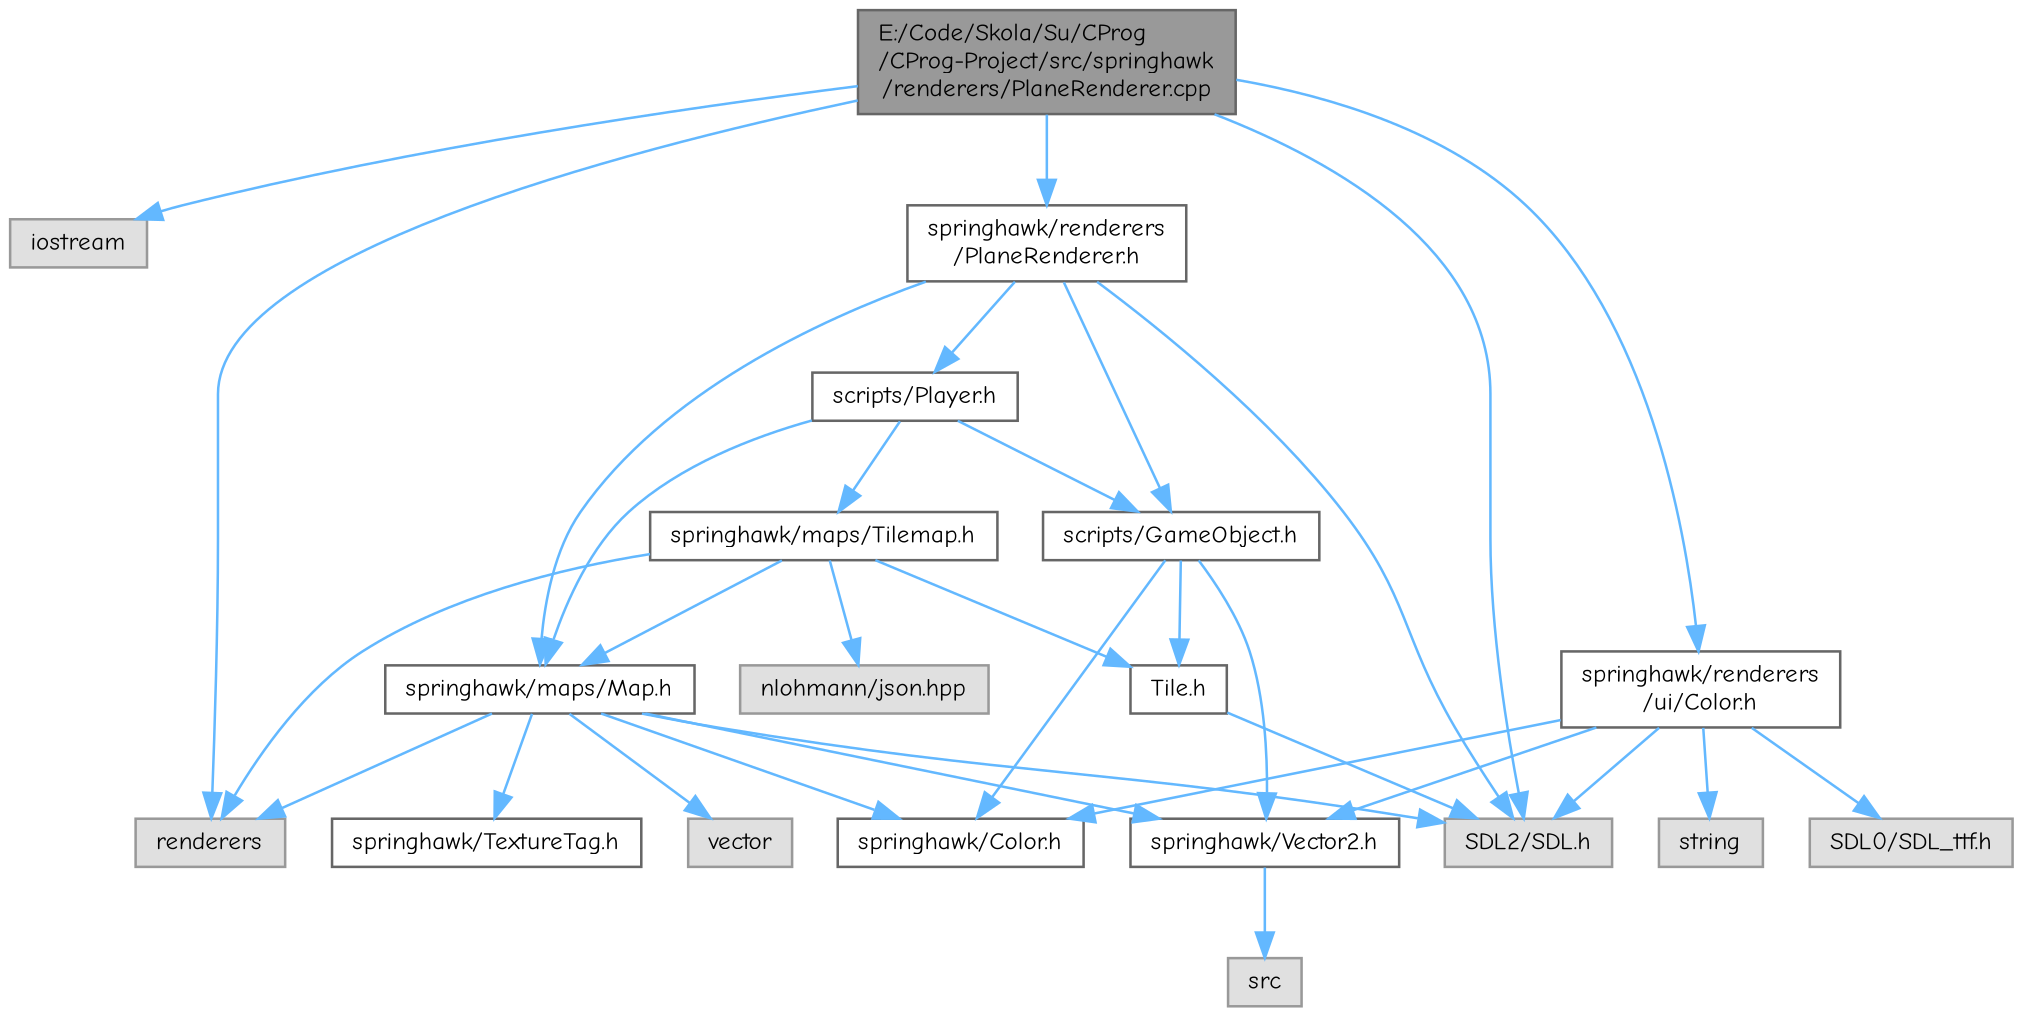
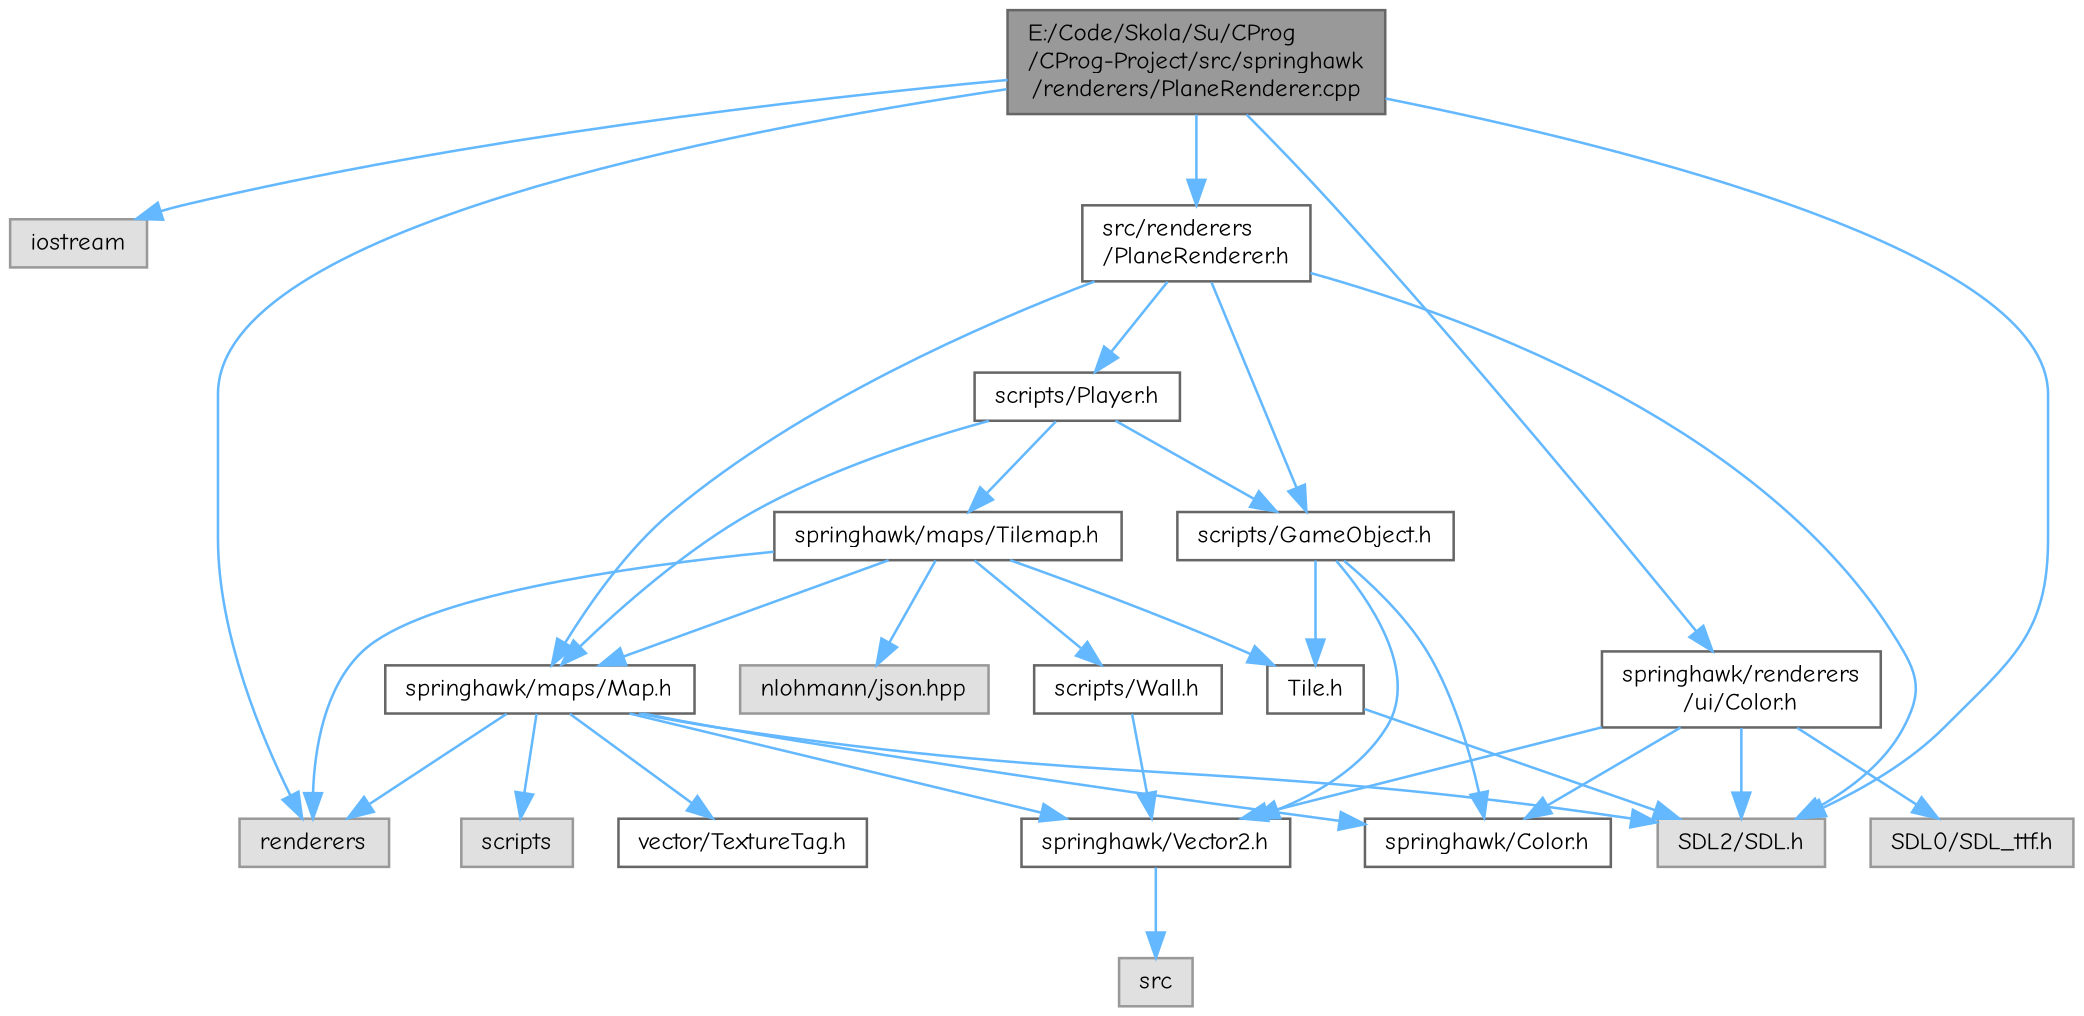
(1047, 243) -> (1196, 243)
none -> (1128, 689)
(487, 843) -> (743, 843)
(740, 843) -> (517, 843)
(1711, 843) -> none
